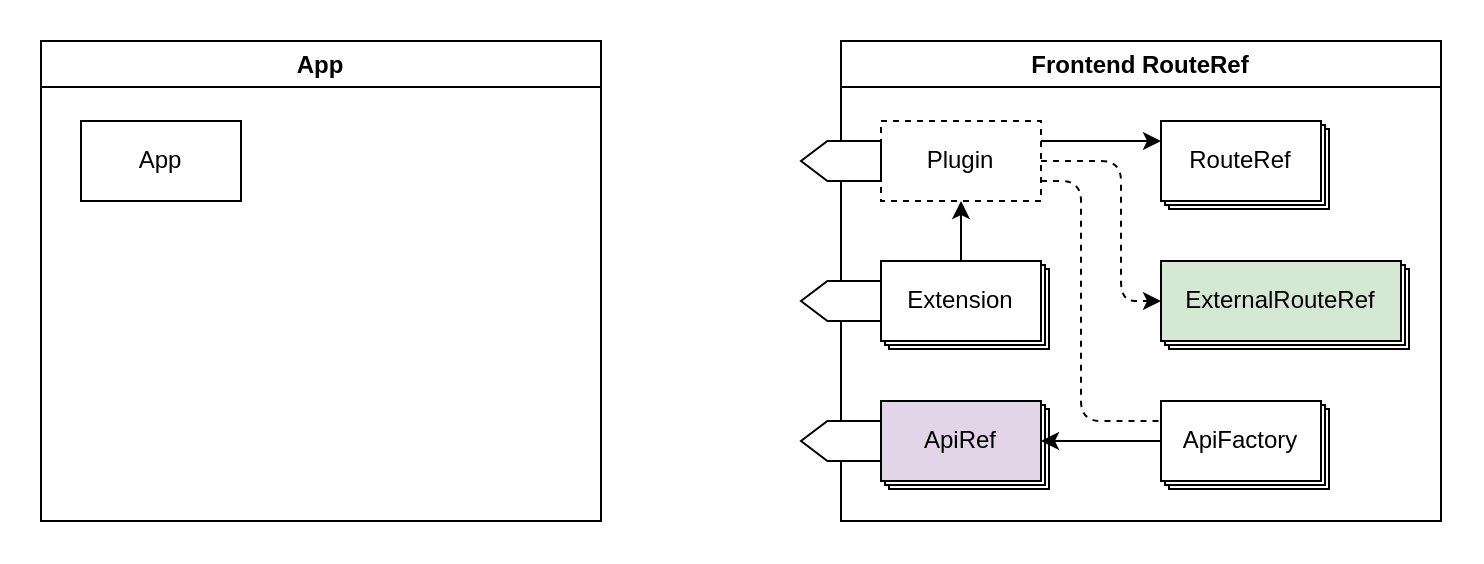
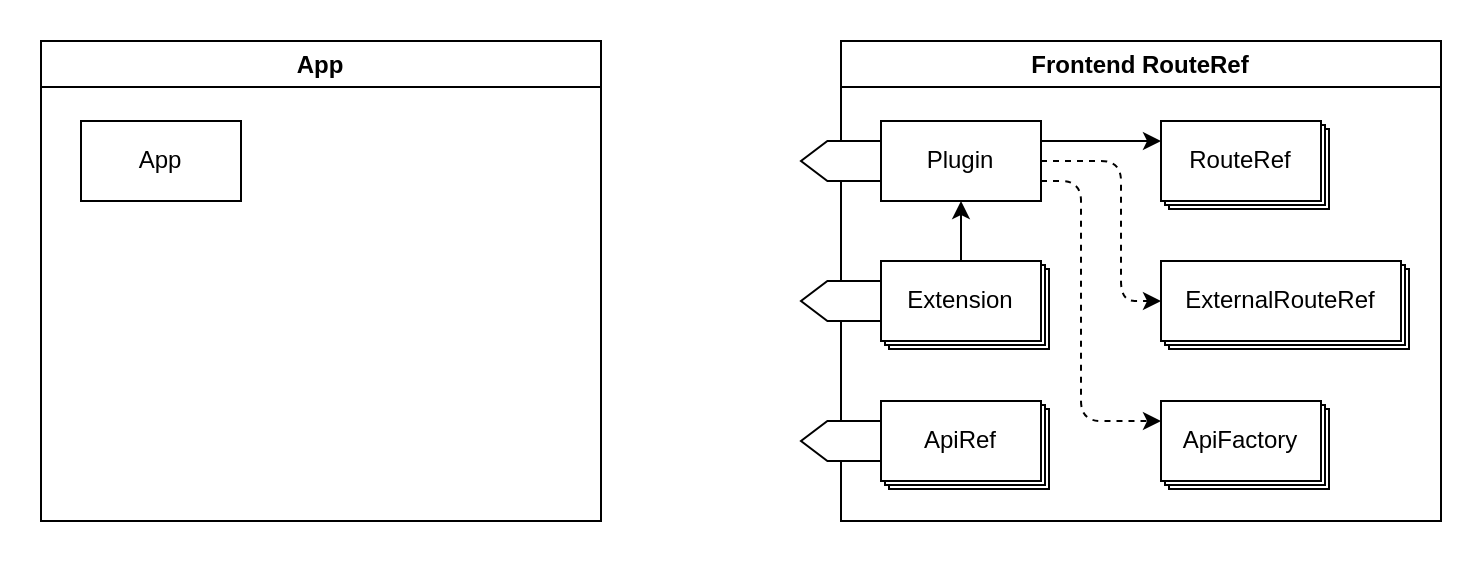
(961, 161) -> (961, 161)
(1281, 301) -> (1281, 301)
(1152, 421) -> (1146, 421)
(961, 441) -> (961, 441)
(1108, 441) -> none
